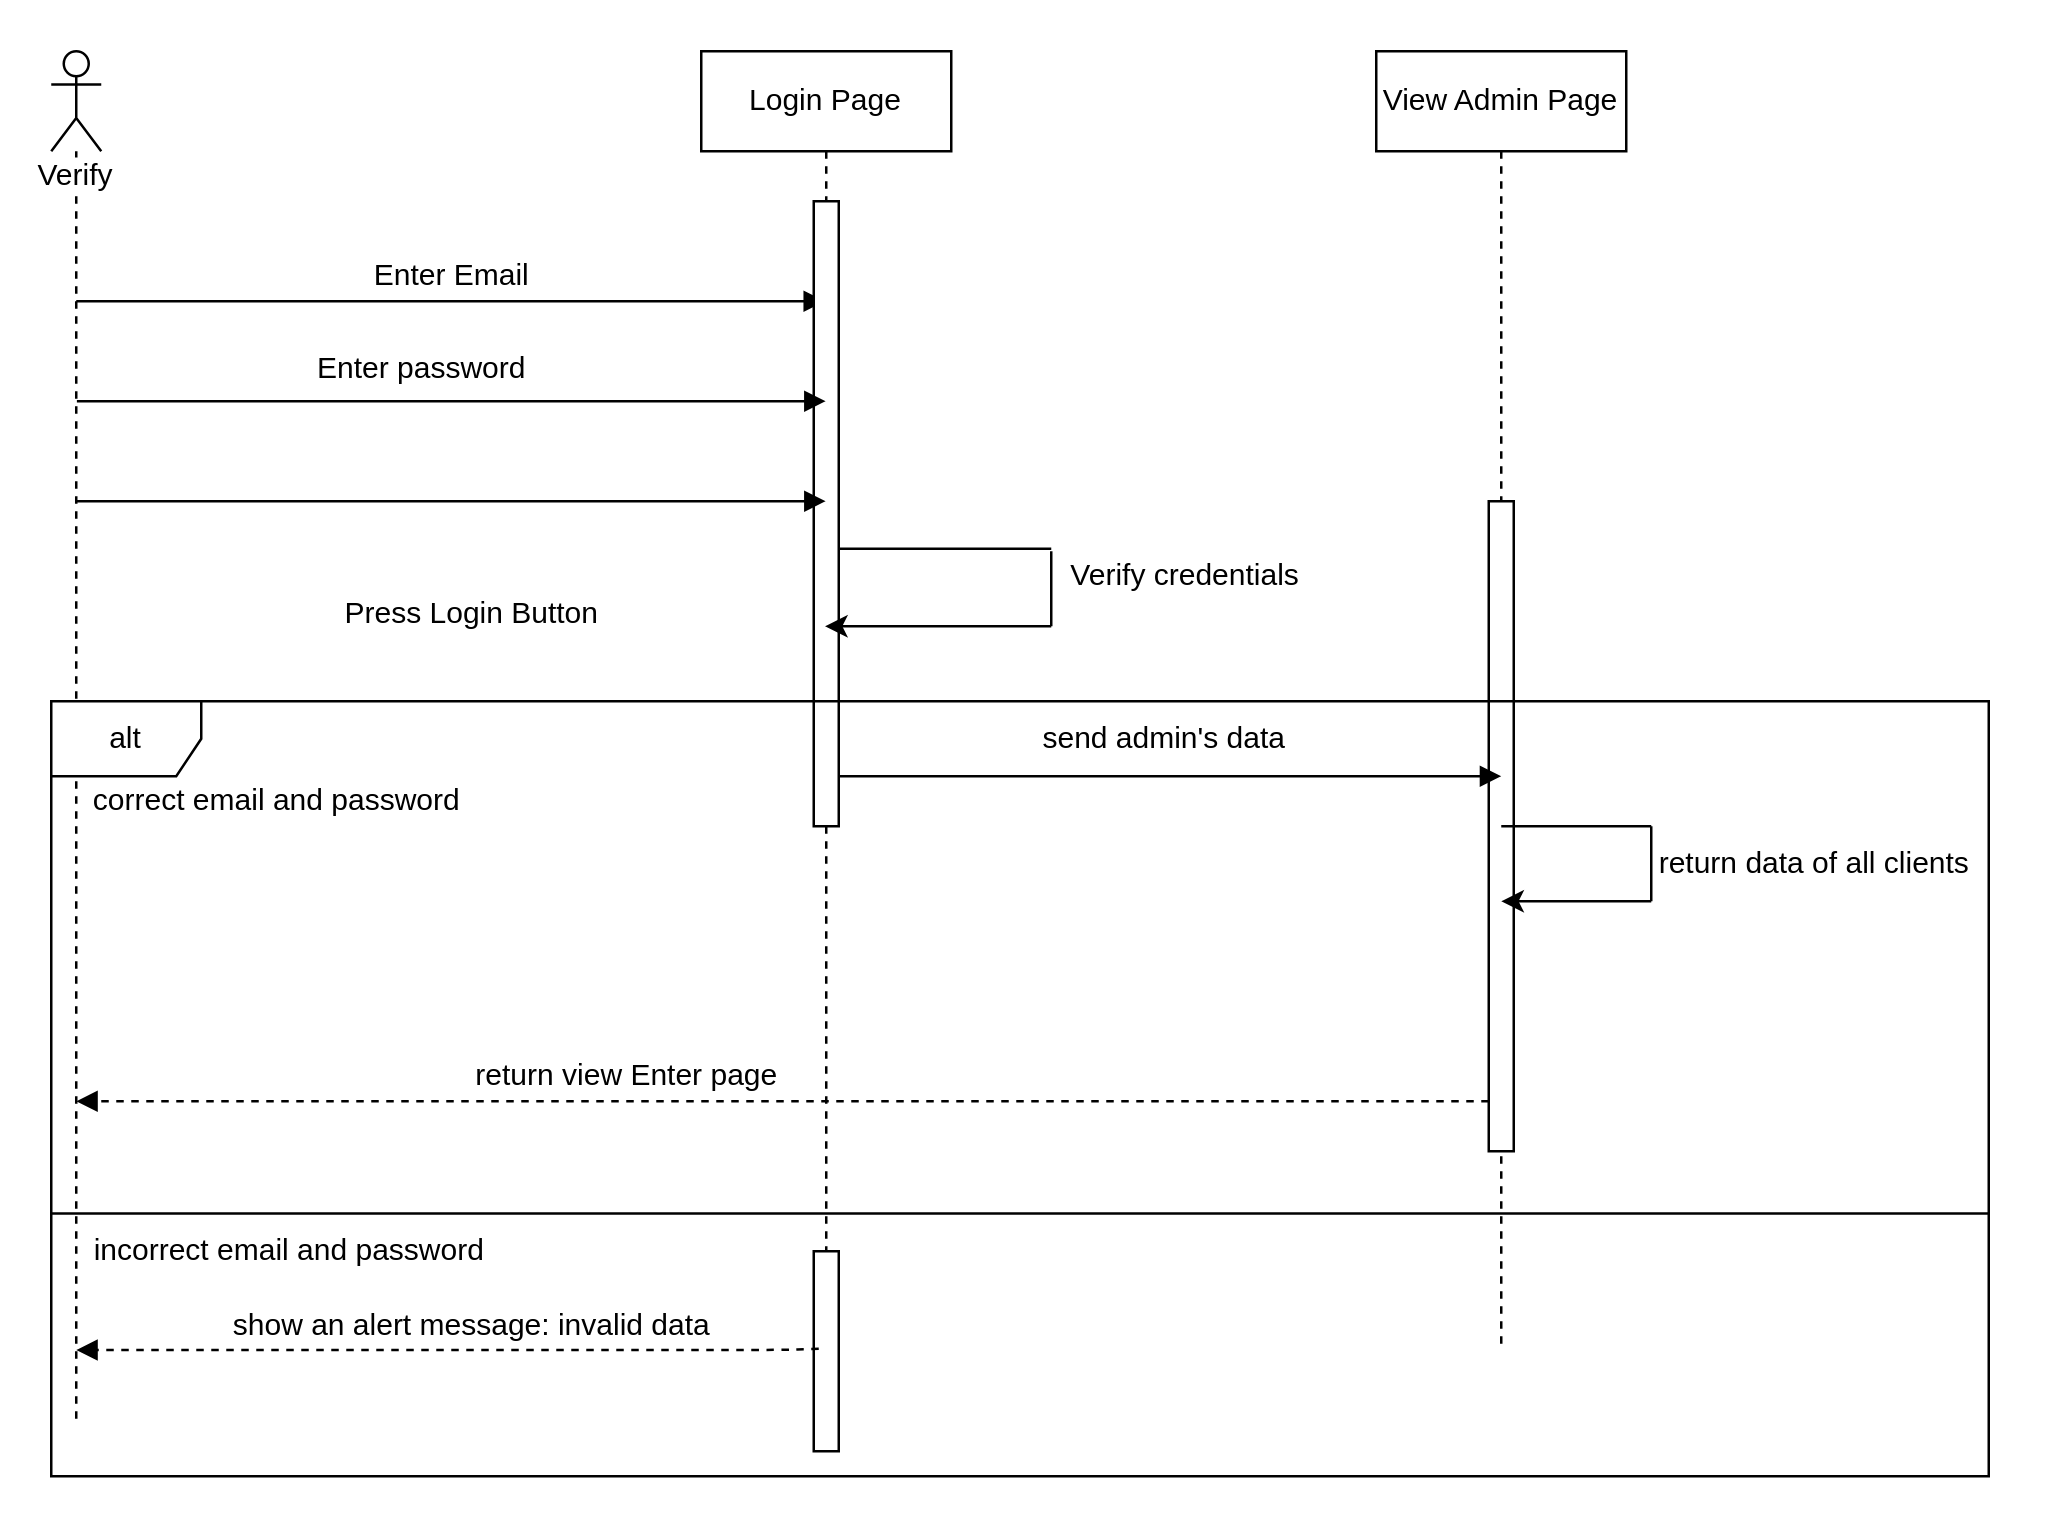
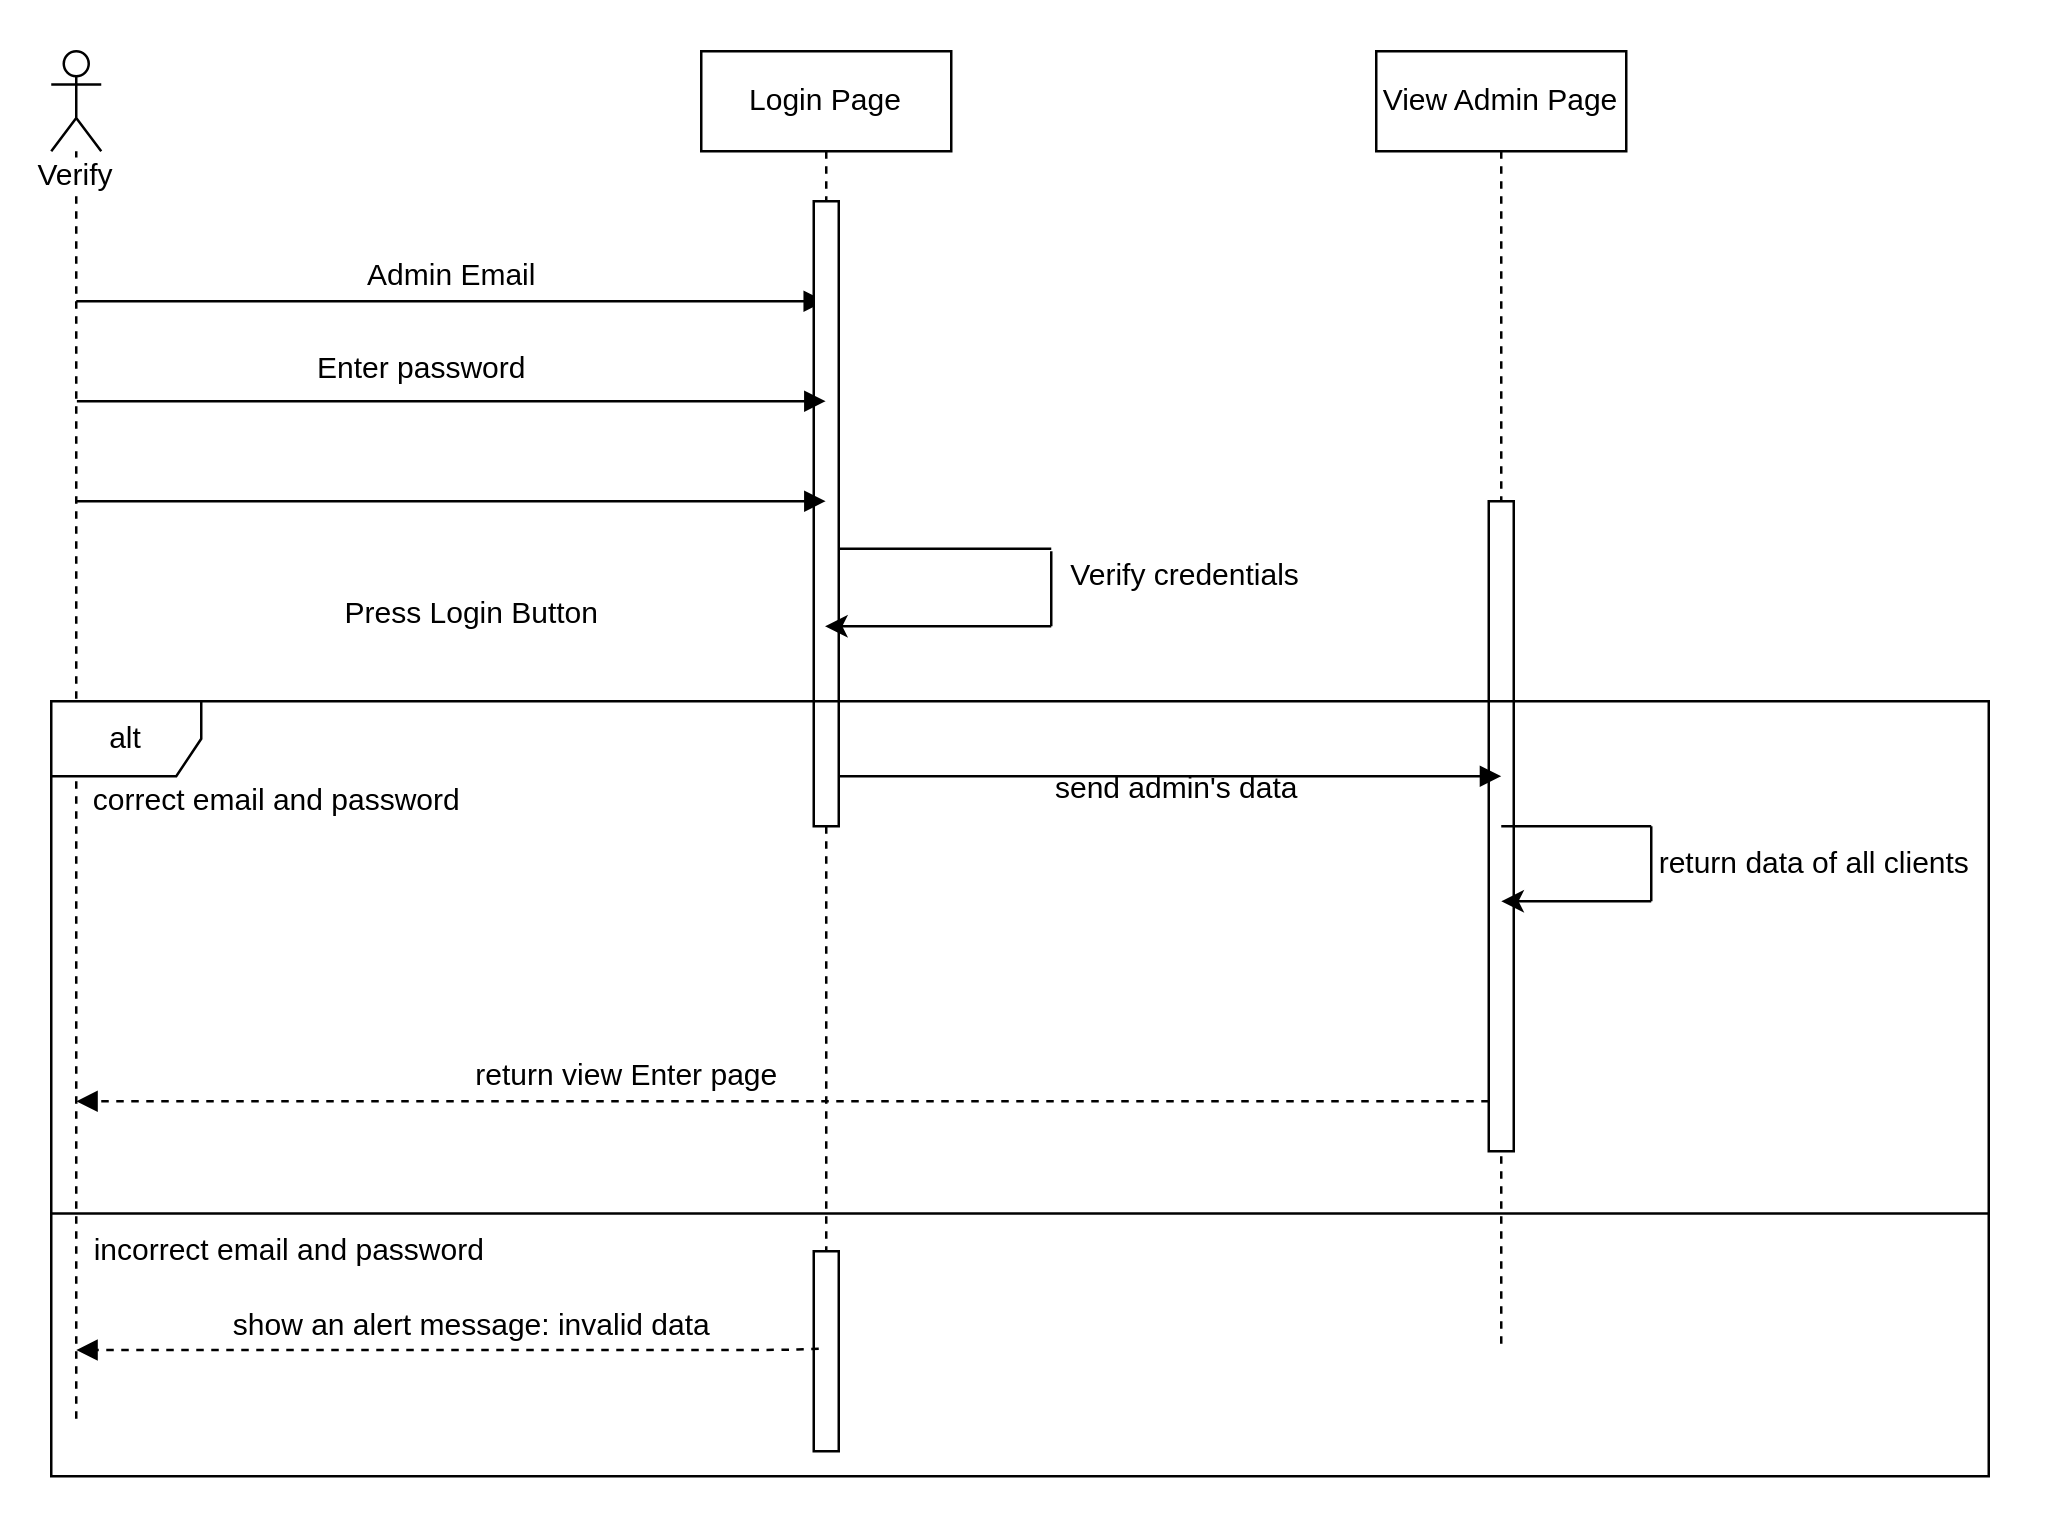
(453, 276) -> (453, 276)
(1164, 739) -> (1176, 789)
